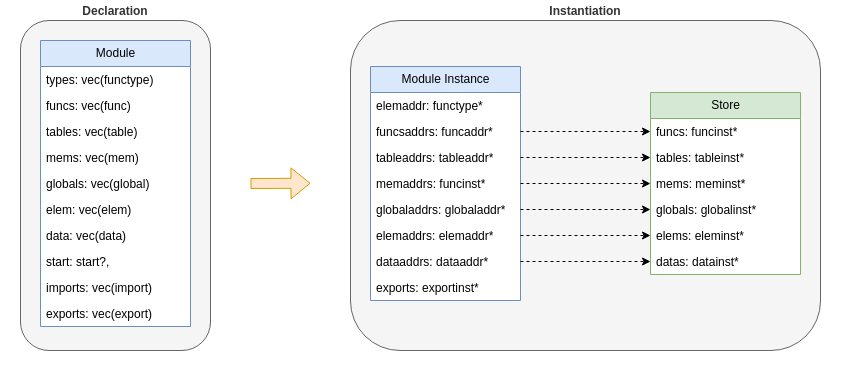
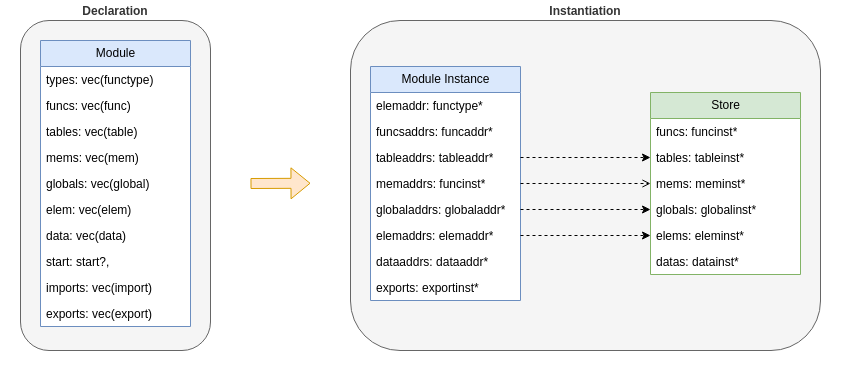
(582, 132) -> none
(642, 184) -> (644, 184)
(582, 262) -> none
